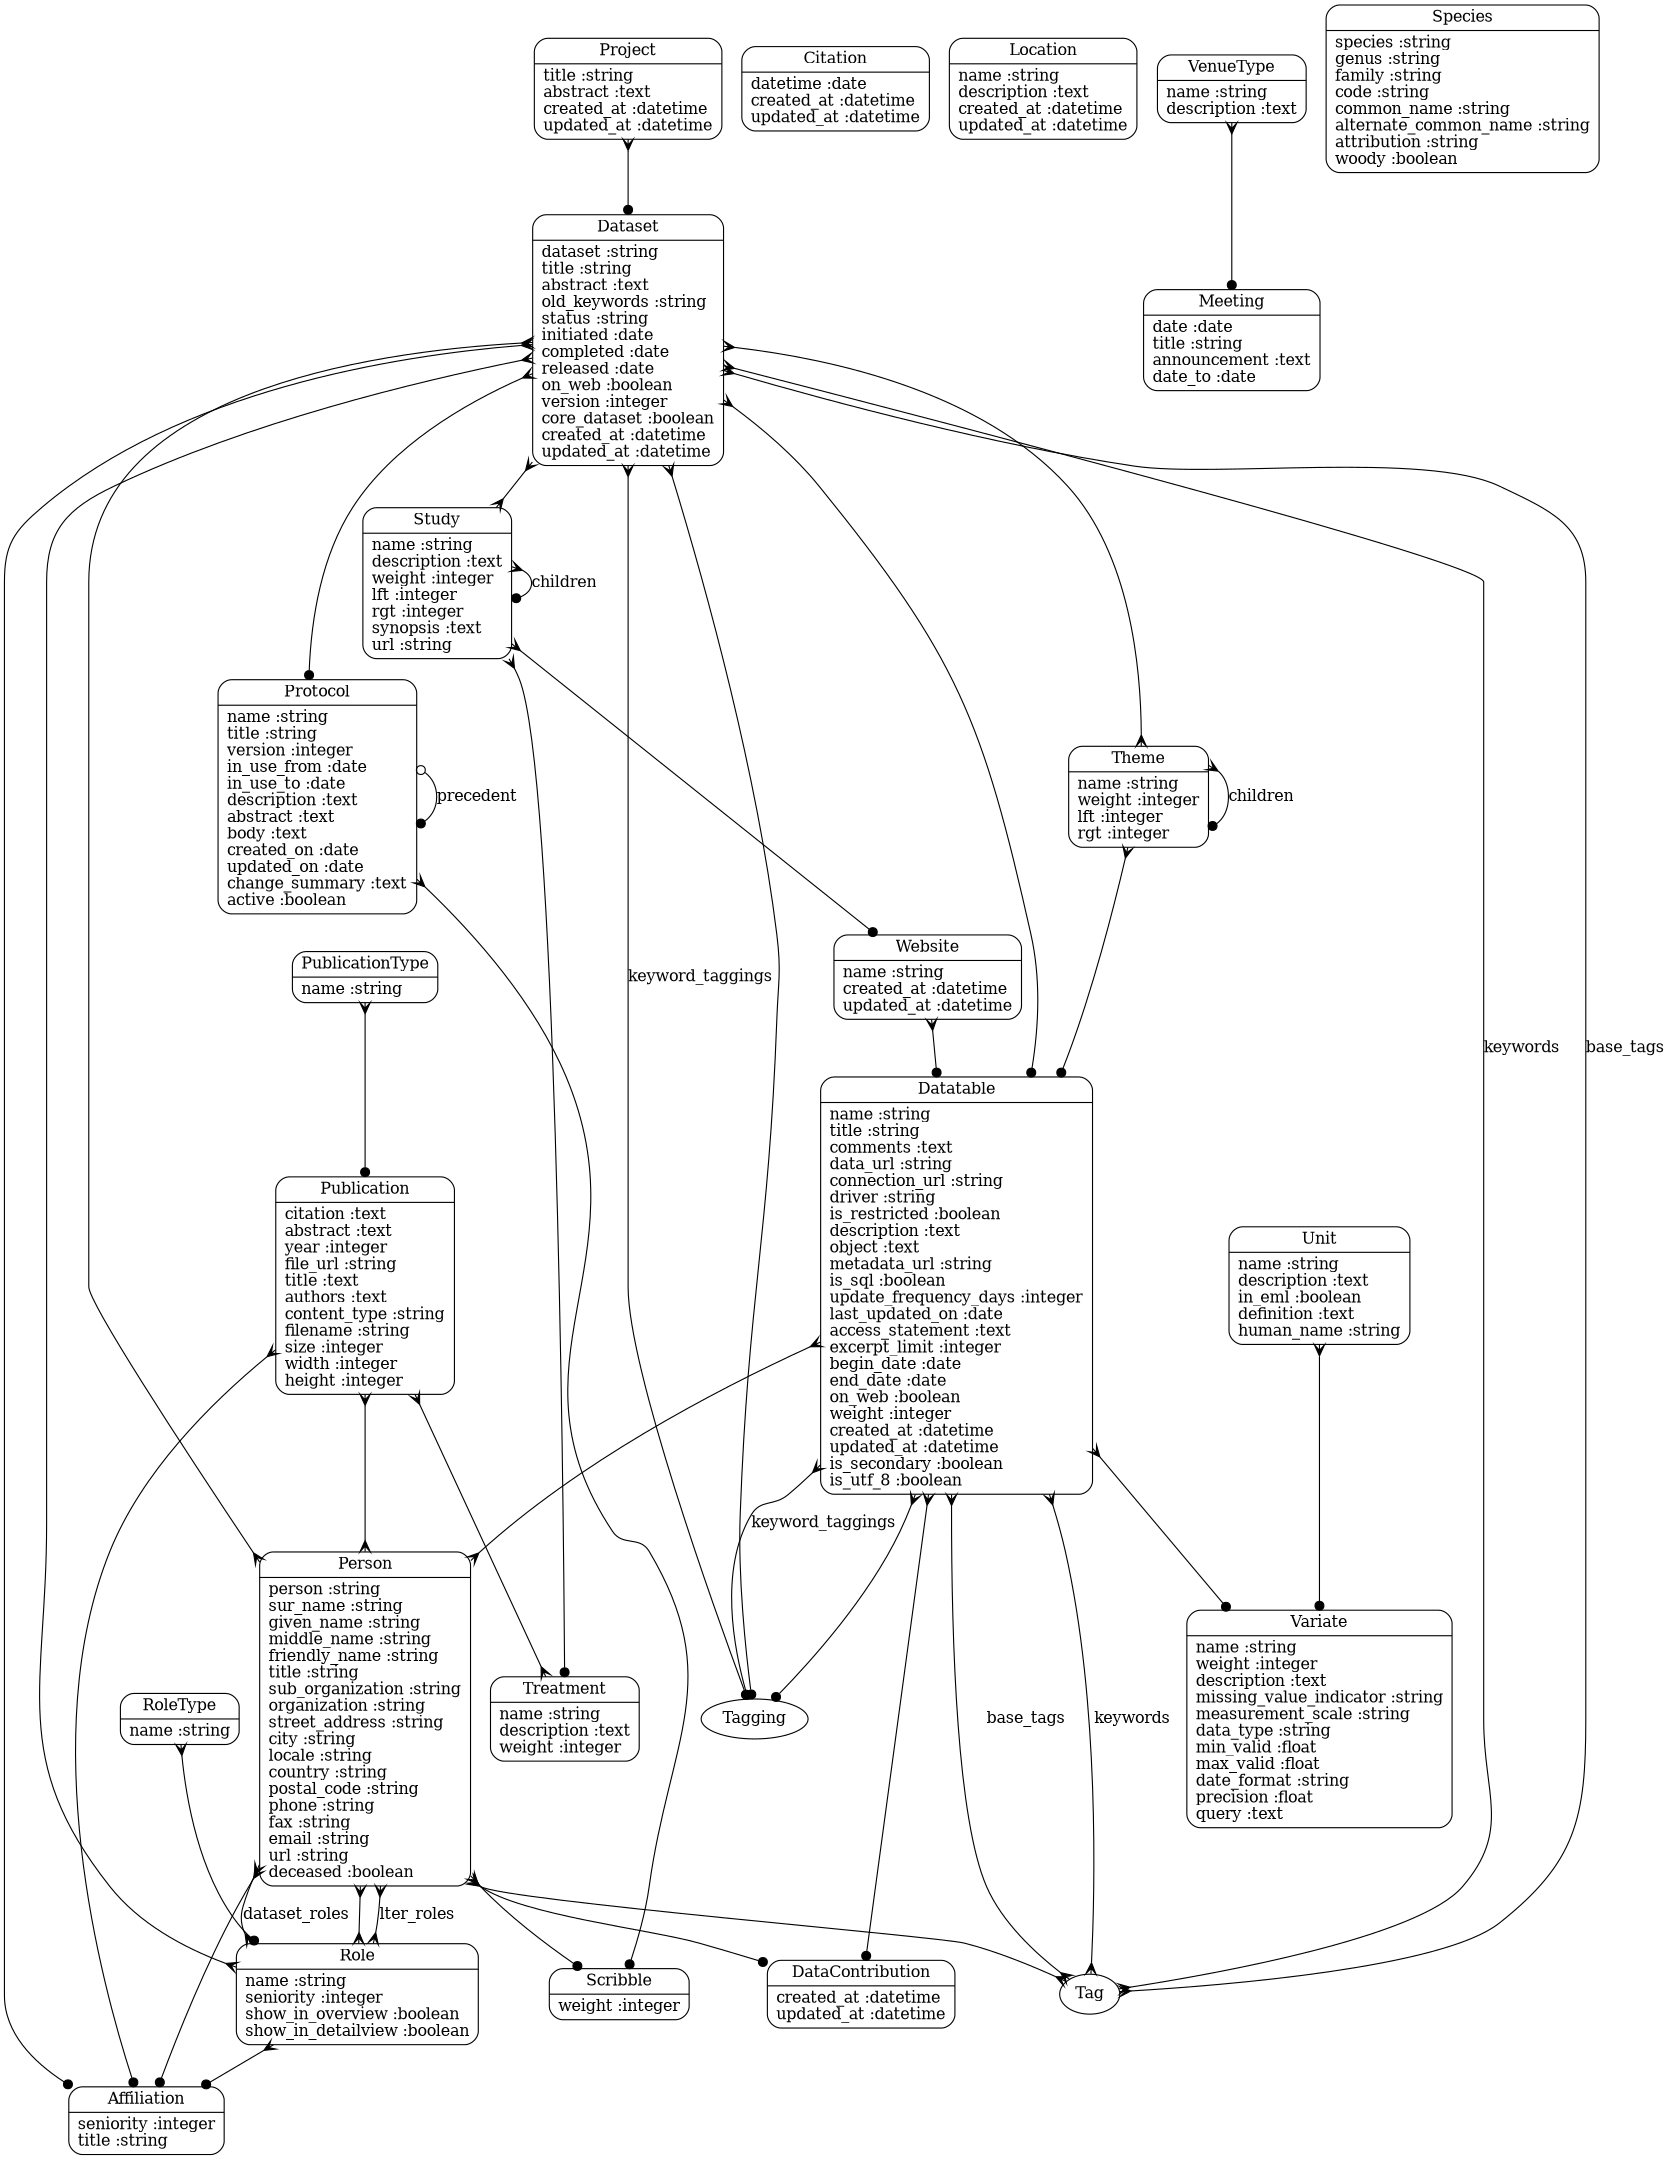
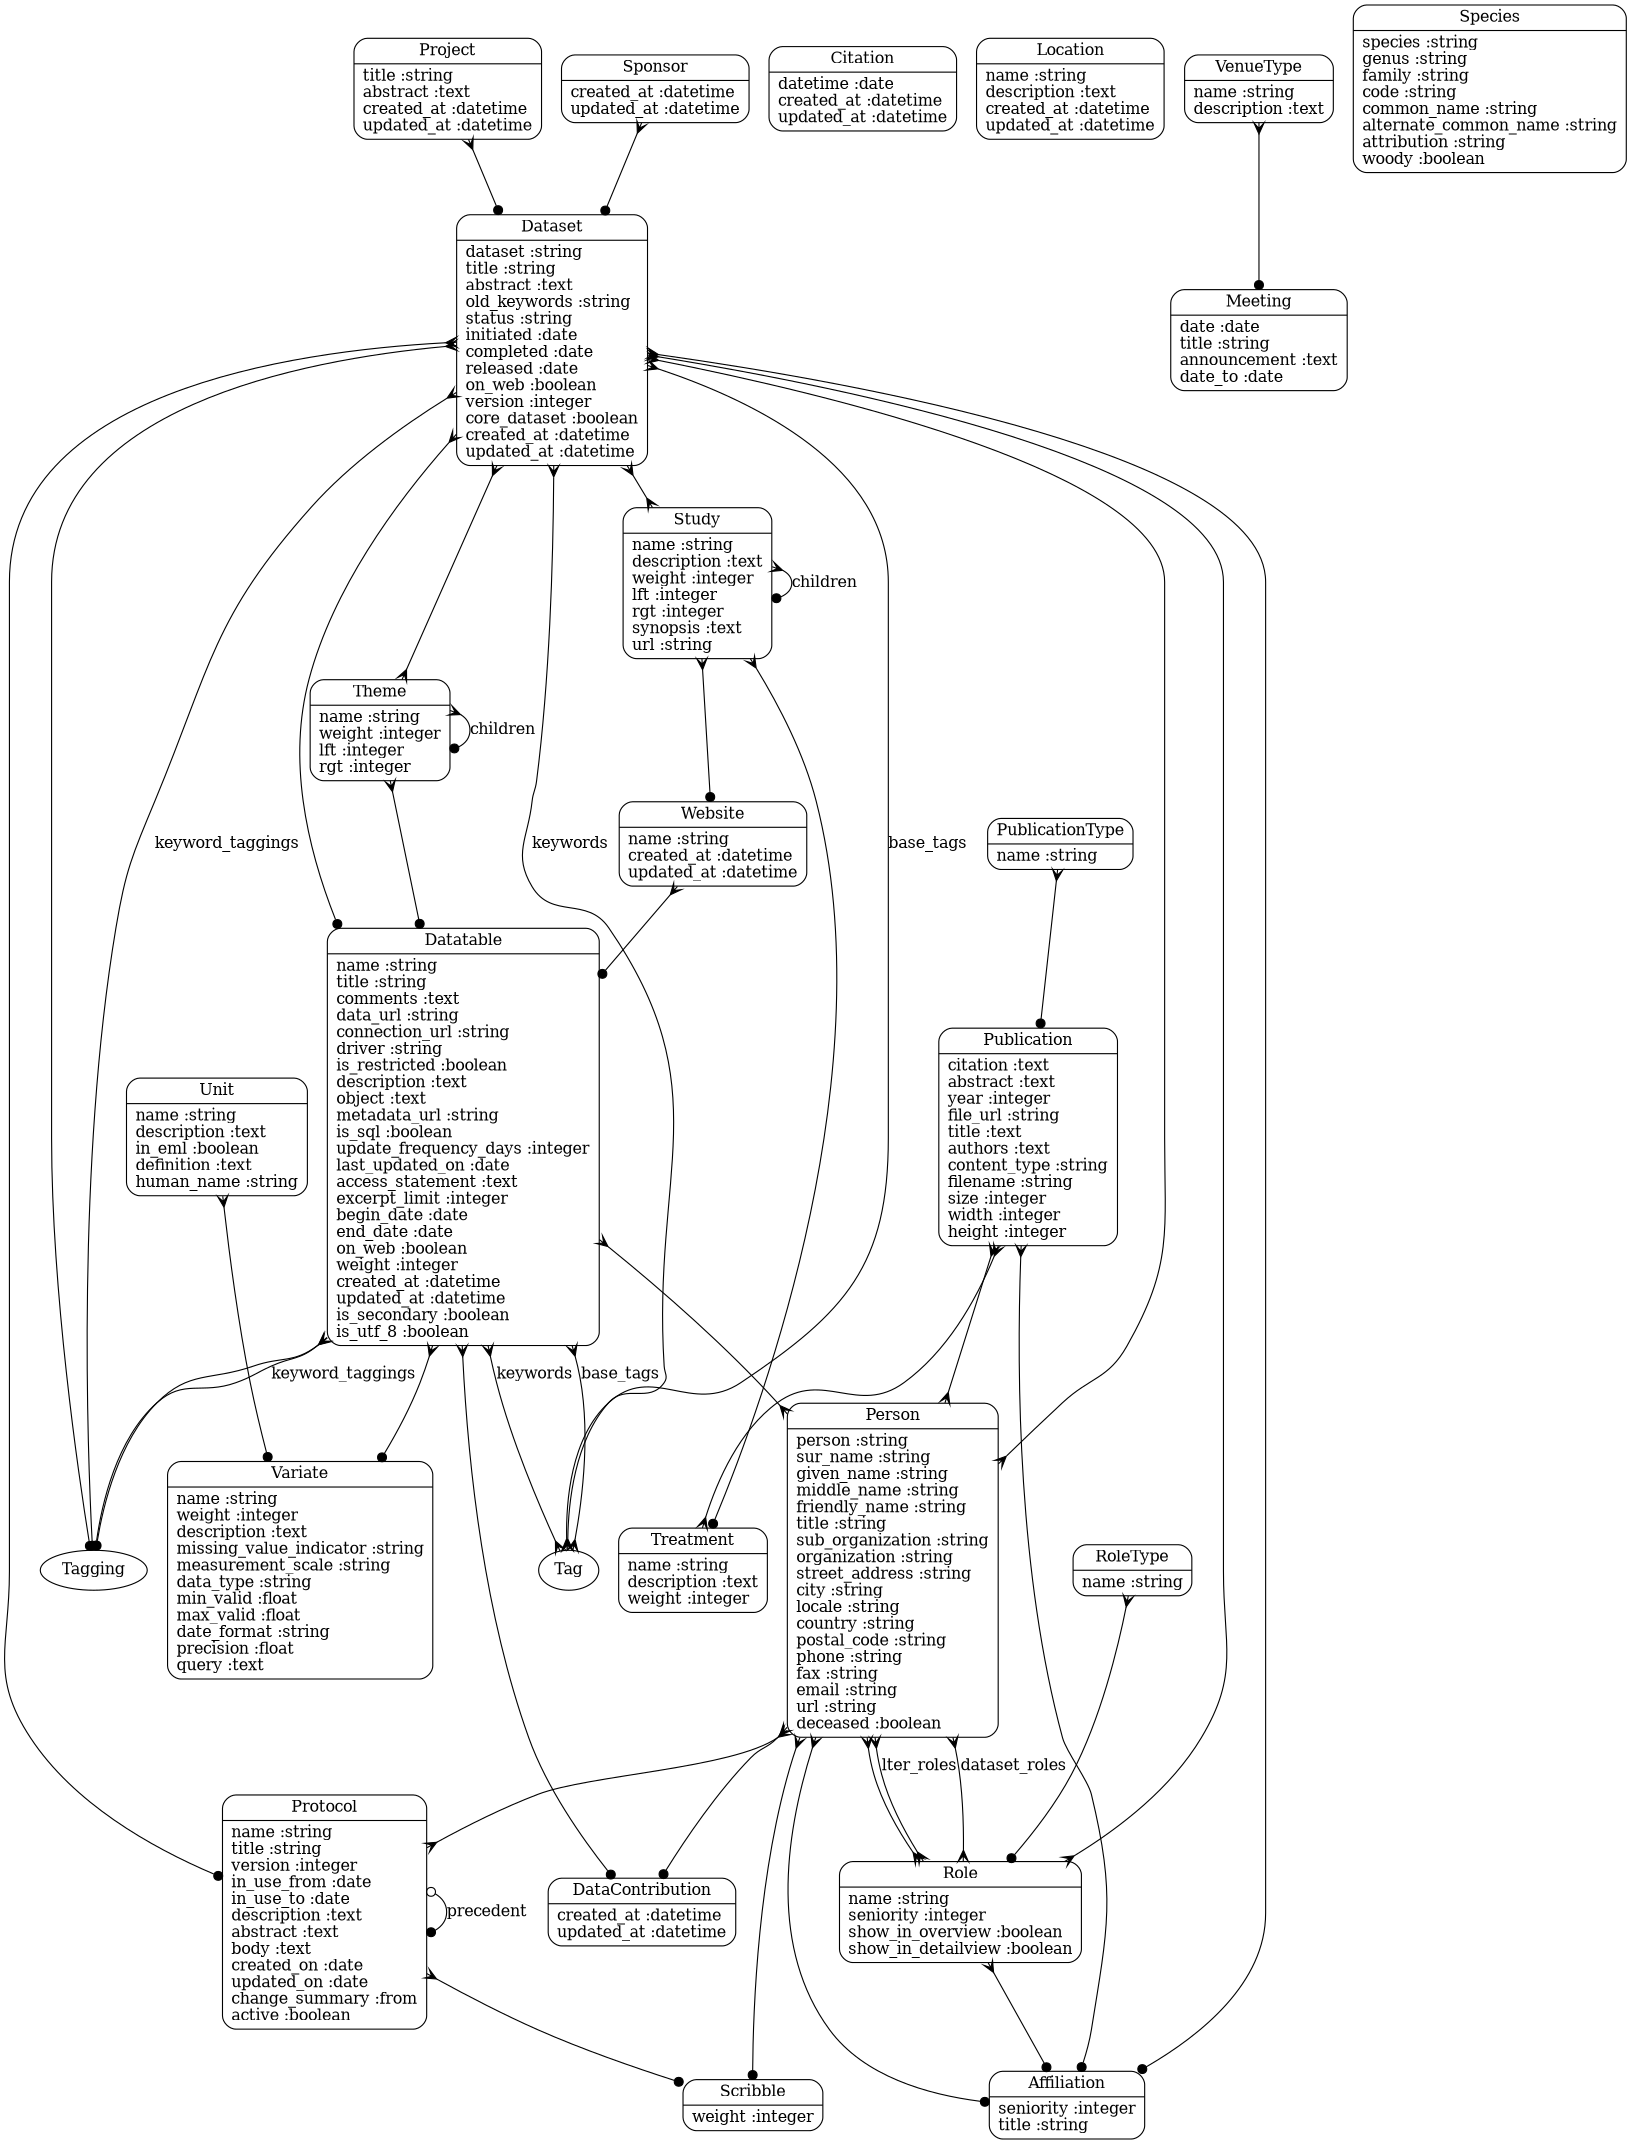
none -> (655, 89)
(317, 884) -> (325, 1999)
(770, 1922) -> (604, 1779)
